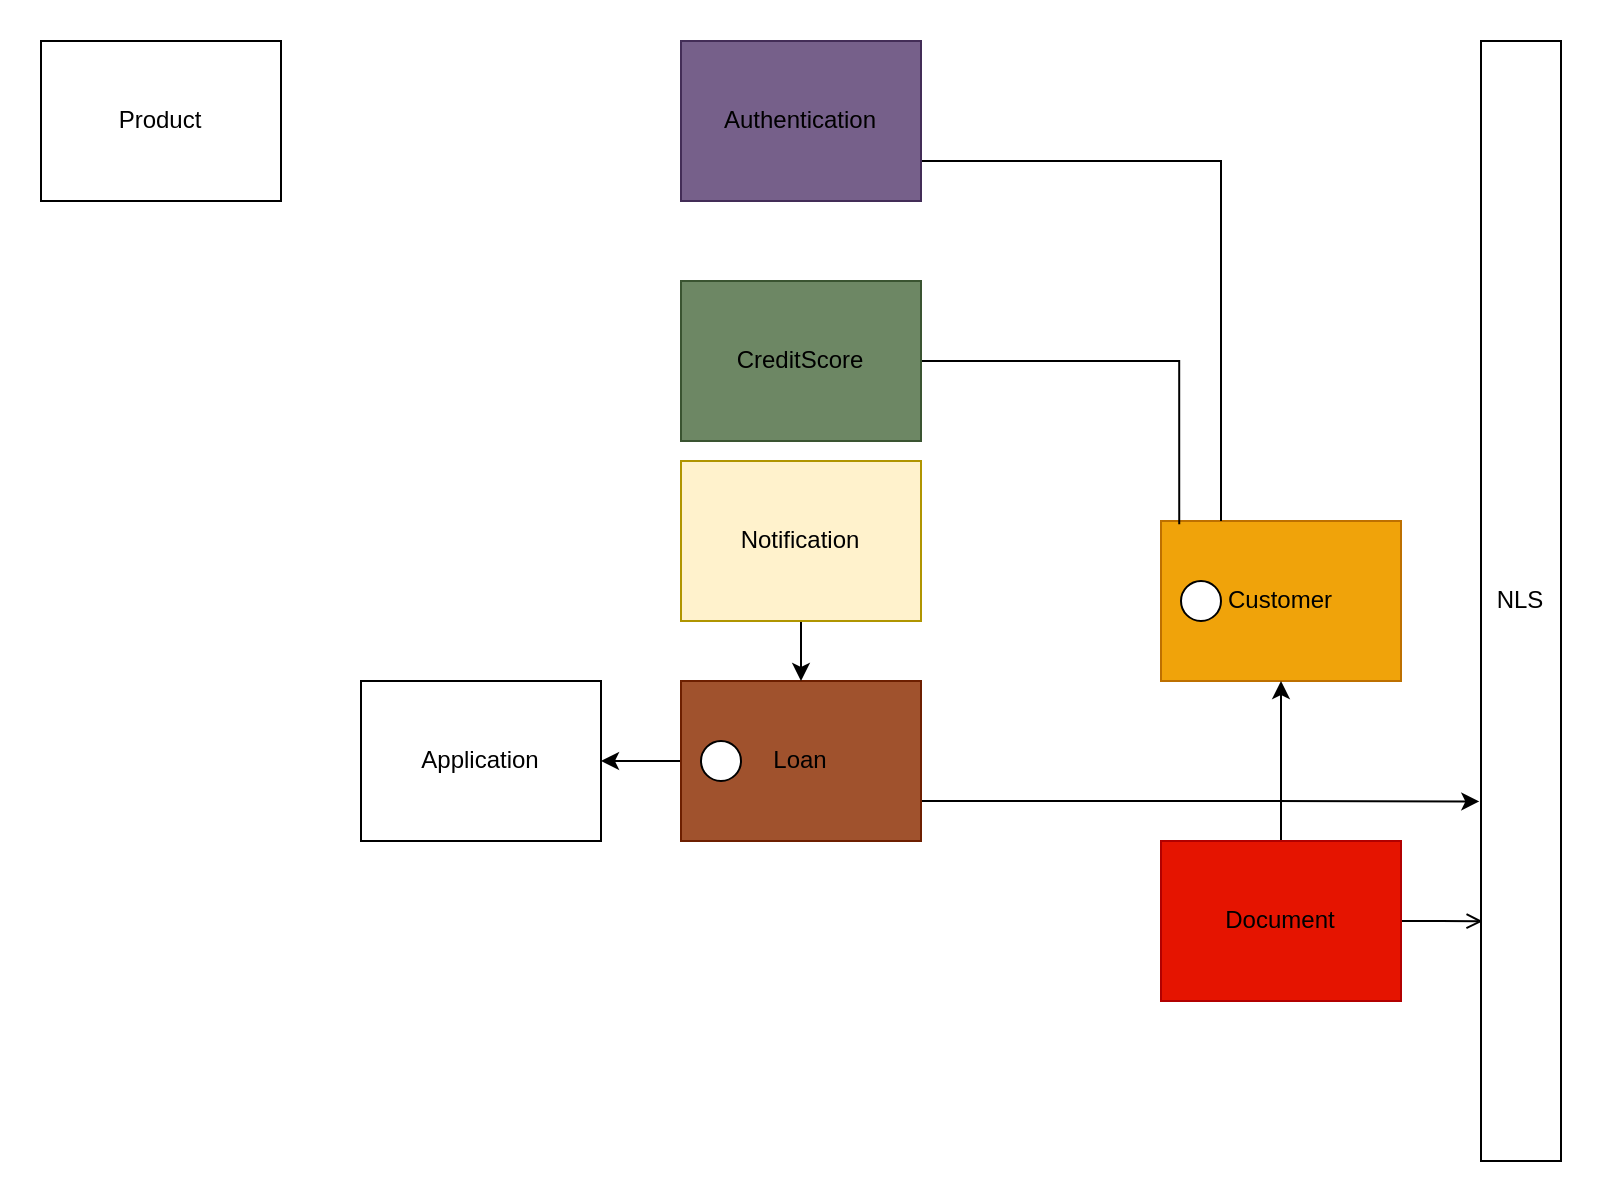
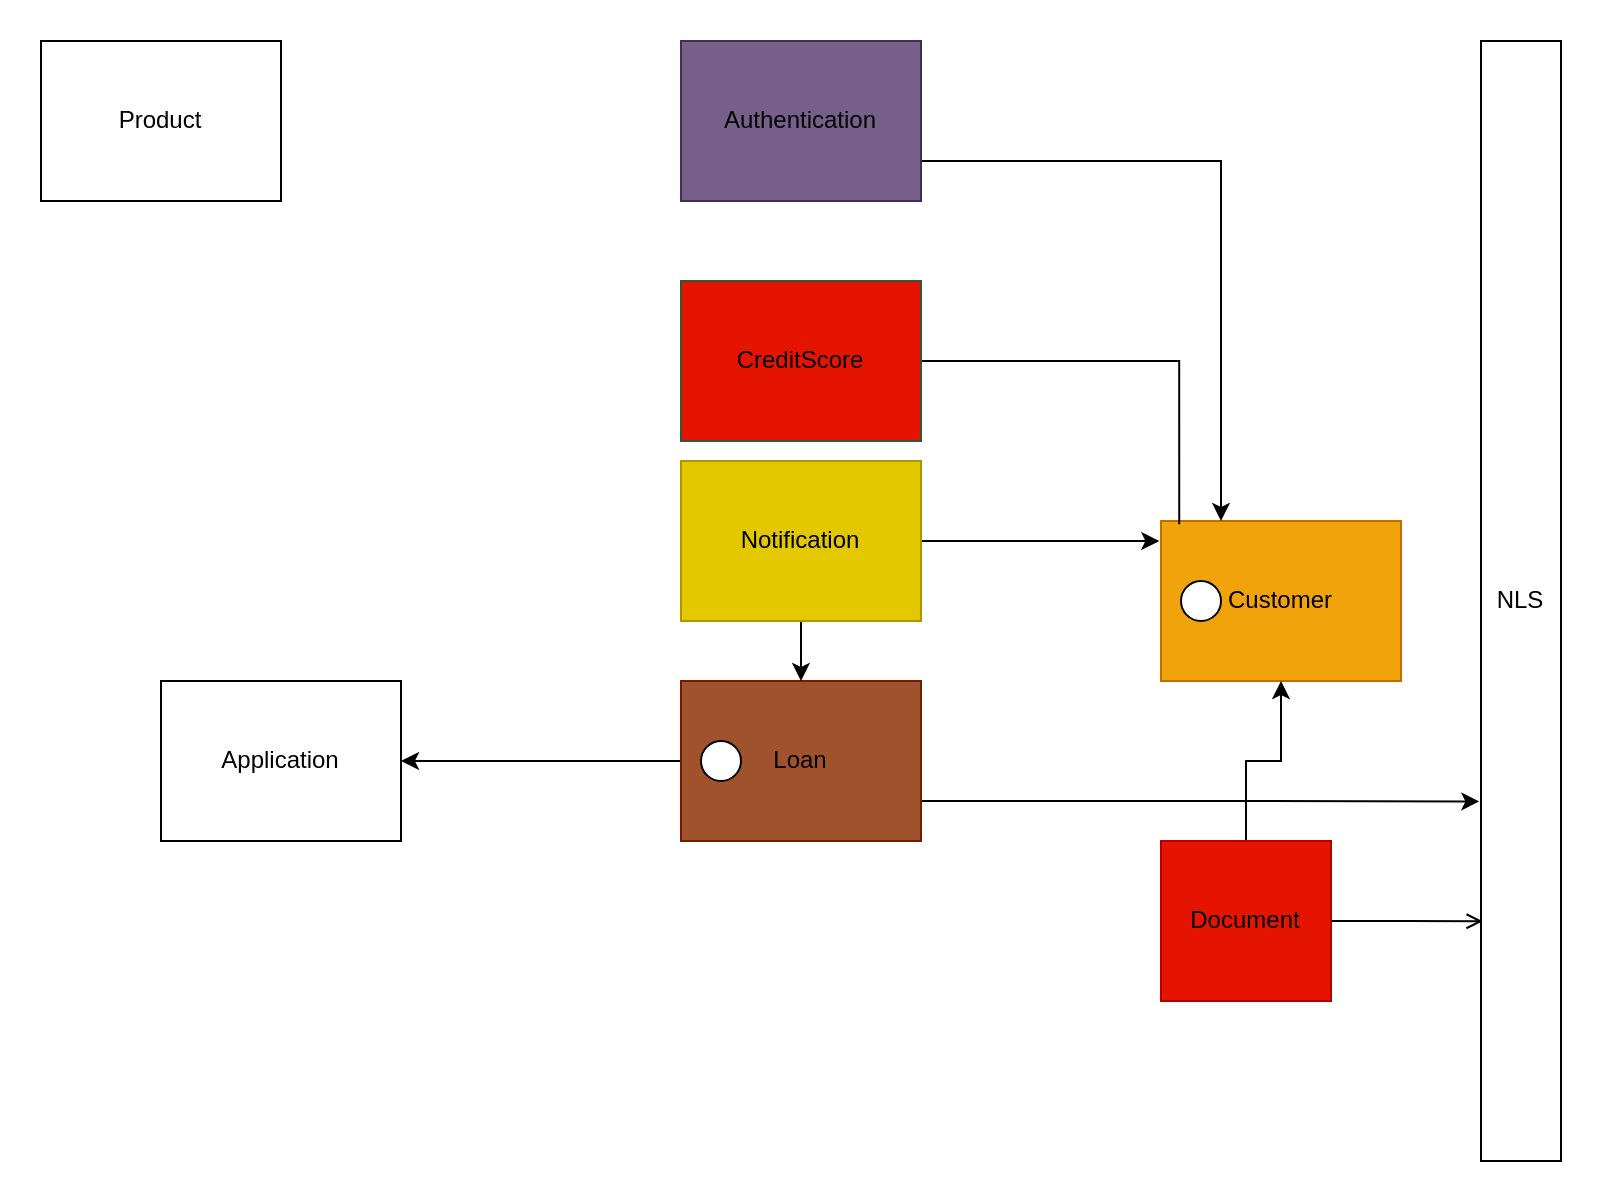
(801, 361) -> (801, 361)
(1221, 512) -> (1221, 506)
(801, 541) -> (801, 541)
none -> (1033, 541)
(481, 761) -> (281, 761)
(1281, 921) -> (1246, 921)
